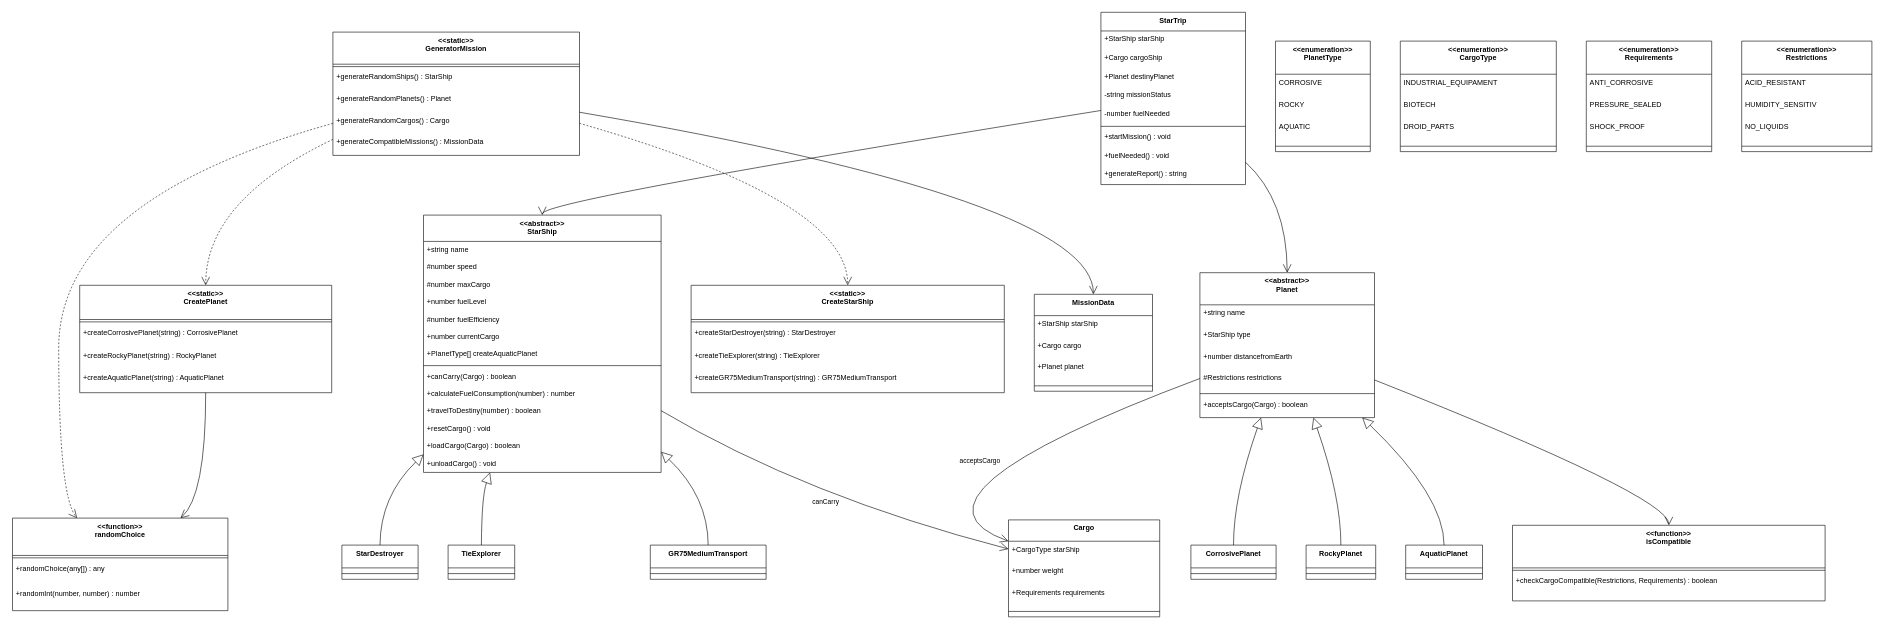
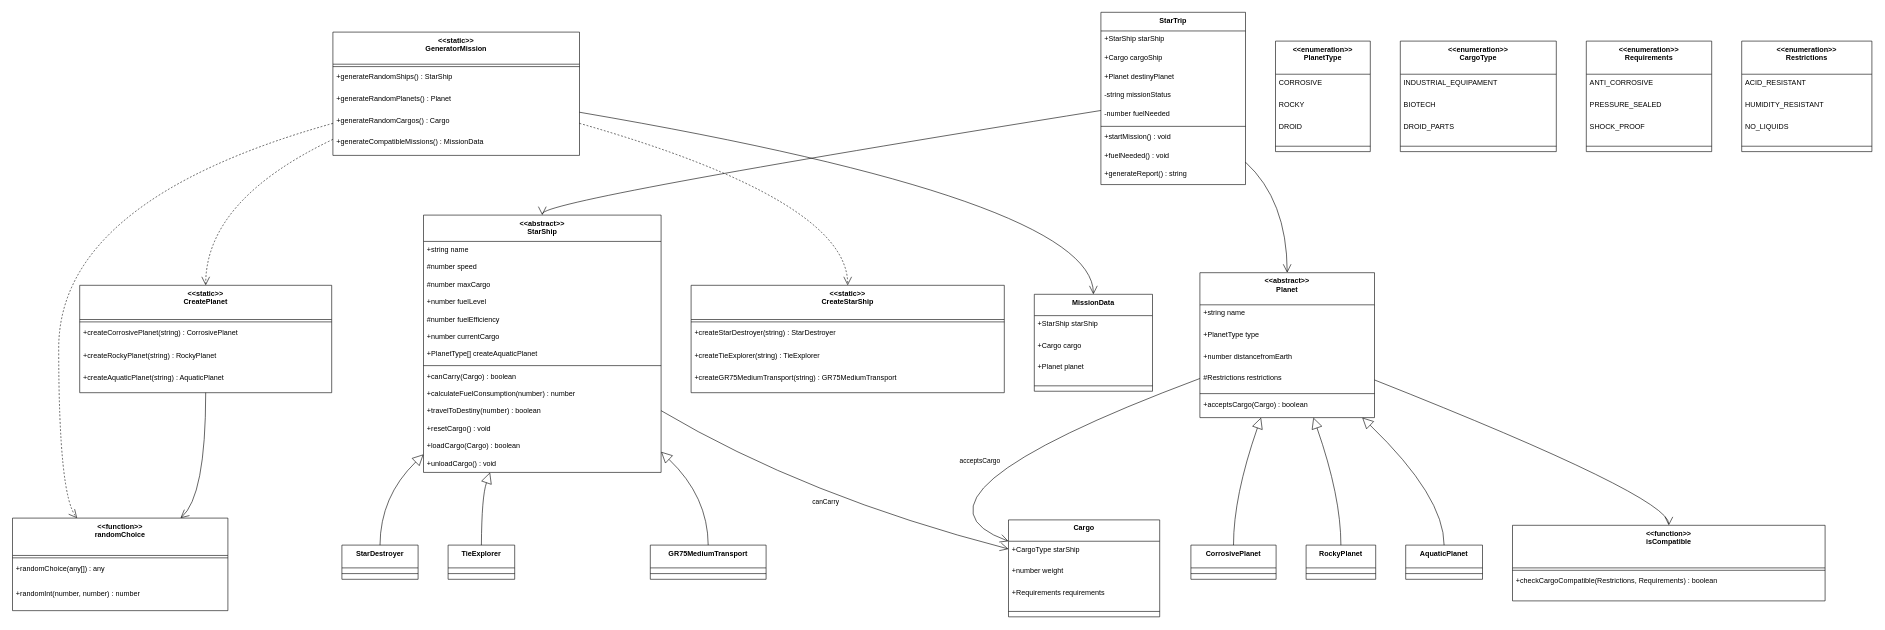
(1779, 105) -> (1781, 105)
(1293, 127) -> (1289, 127)
(1229, 335) -> (1233, 335)
